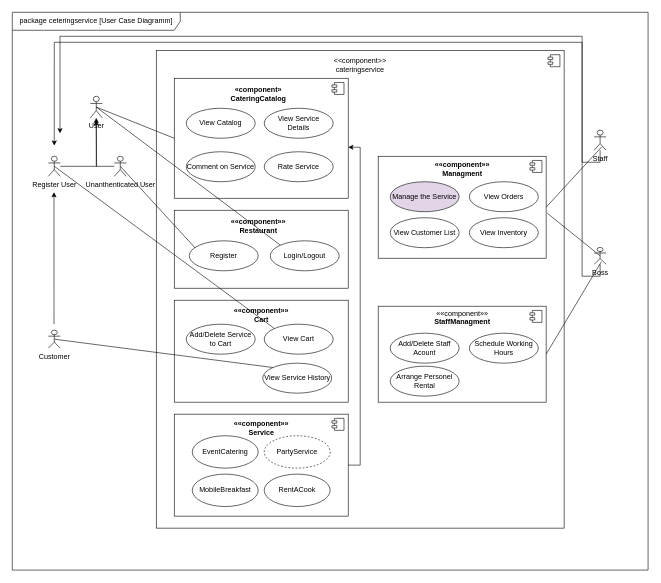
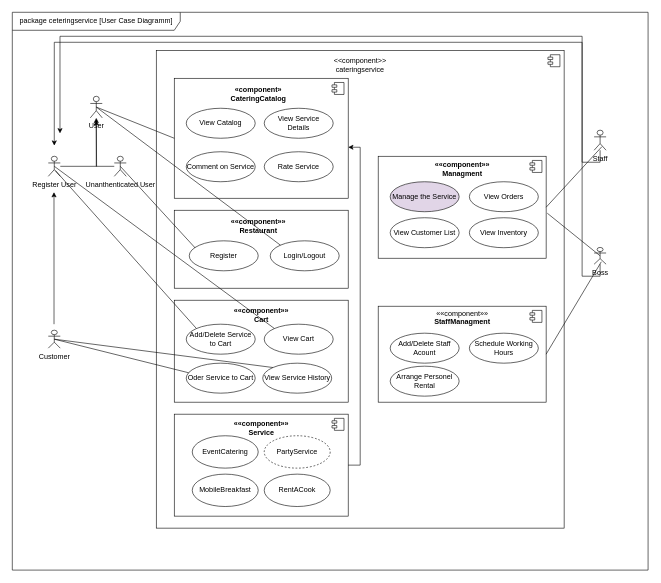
none -> (128, 252)
none -> (123, 357)
none -> (221, 378)
